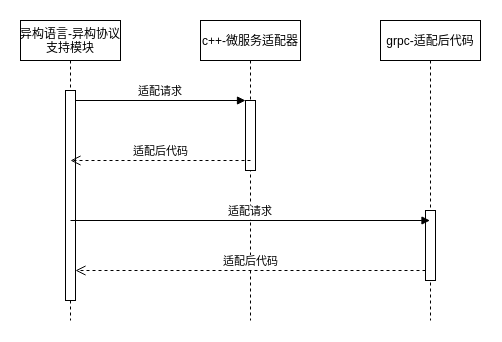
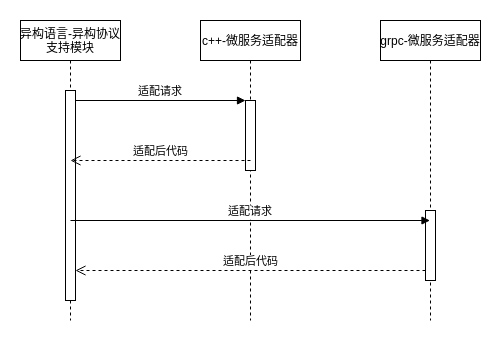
(430, 41) -> (430, 41)
